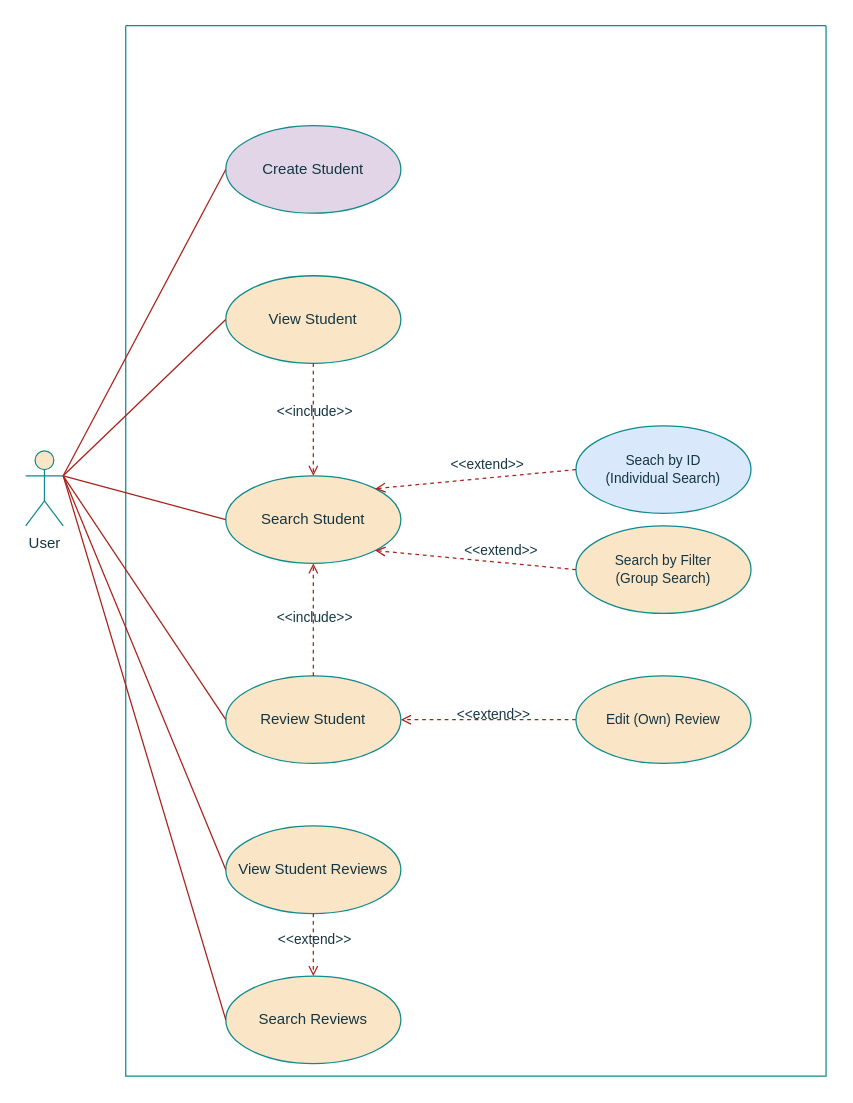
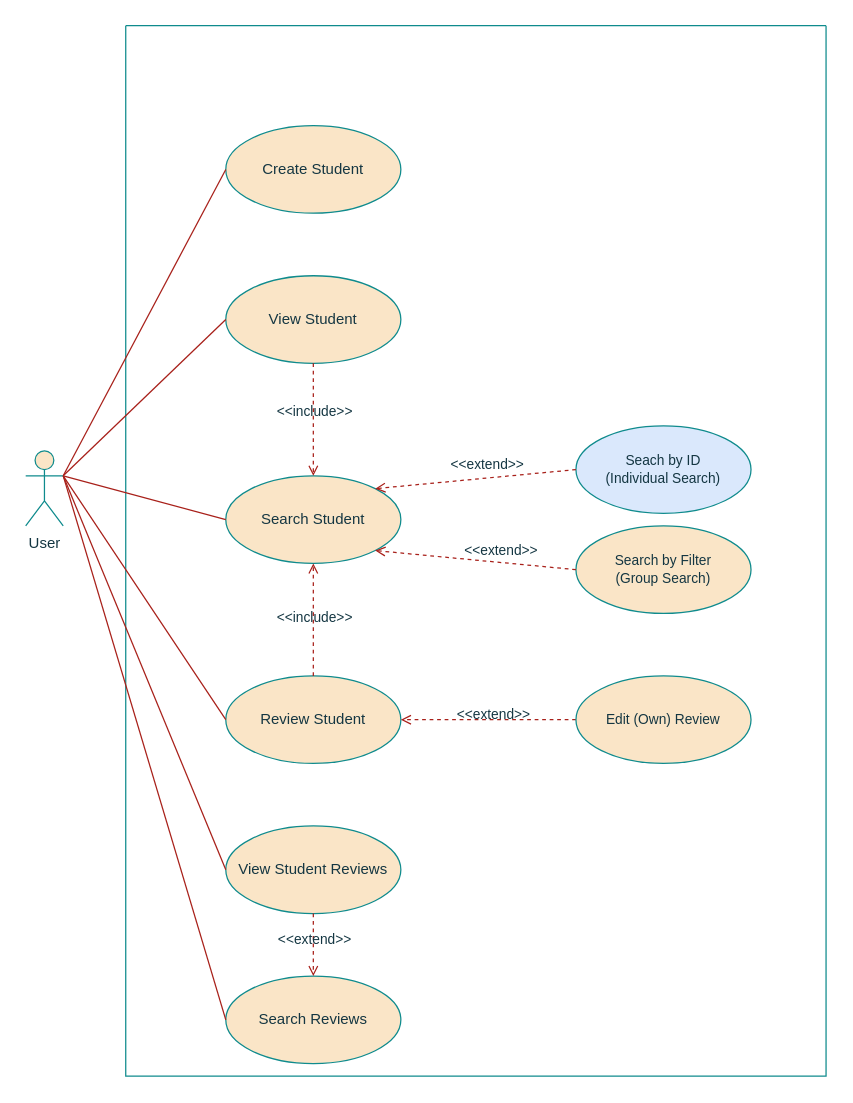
(313, 169) -> (313, 169)
